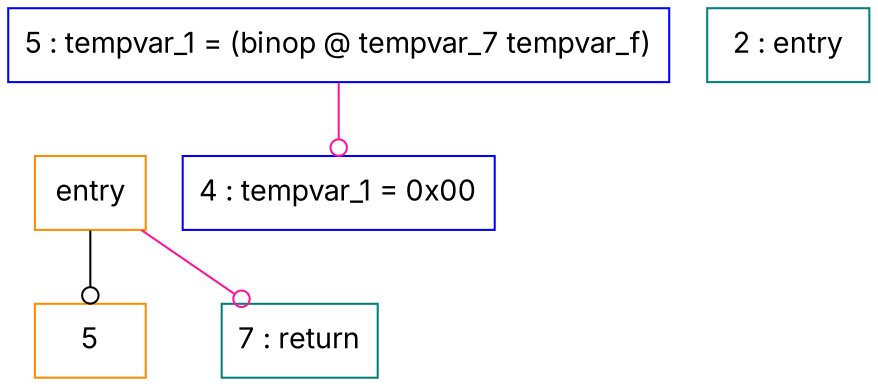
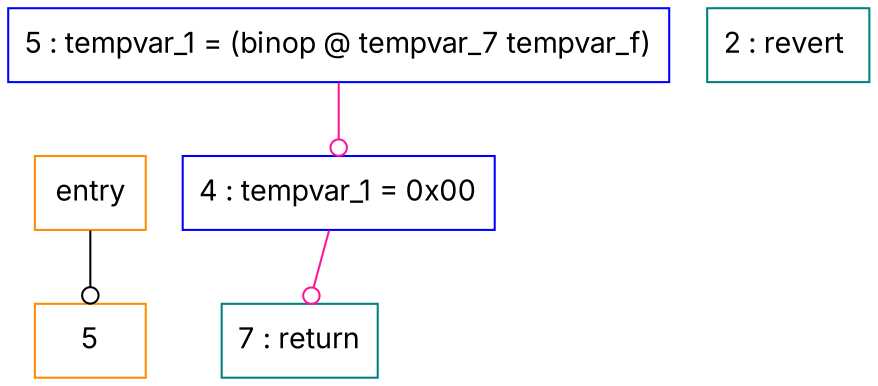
(788, 45) -> (788, 45)
(188, 262) -> (321, 259)
